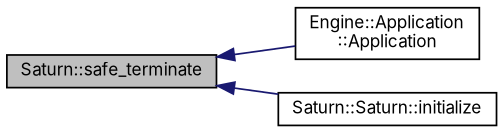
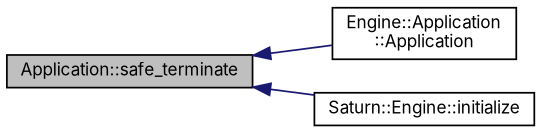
(112, 71) -> (130, 71)
(387, 109) -> (424, 109)
